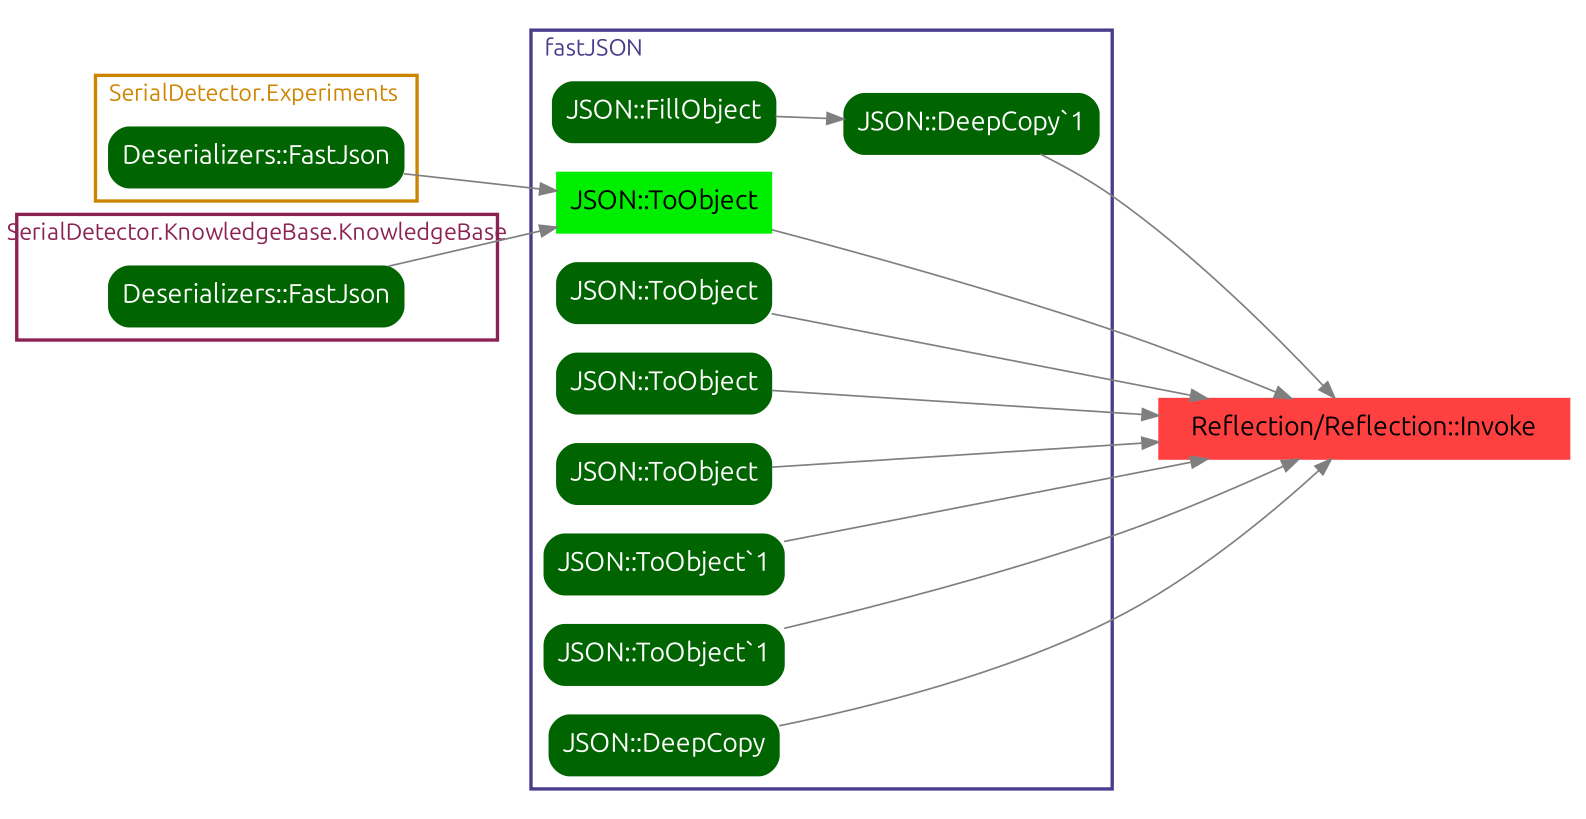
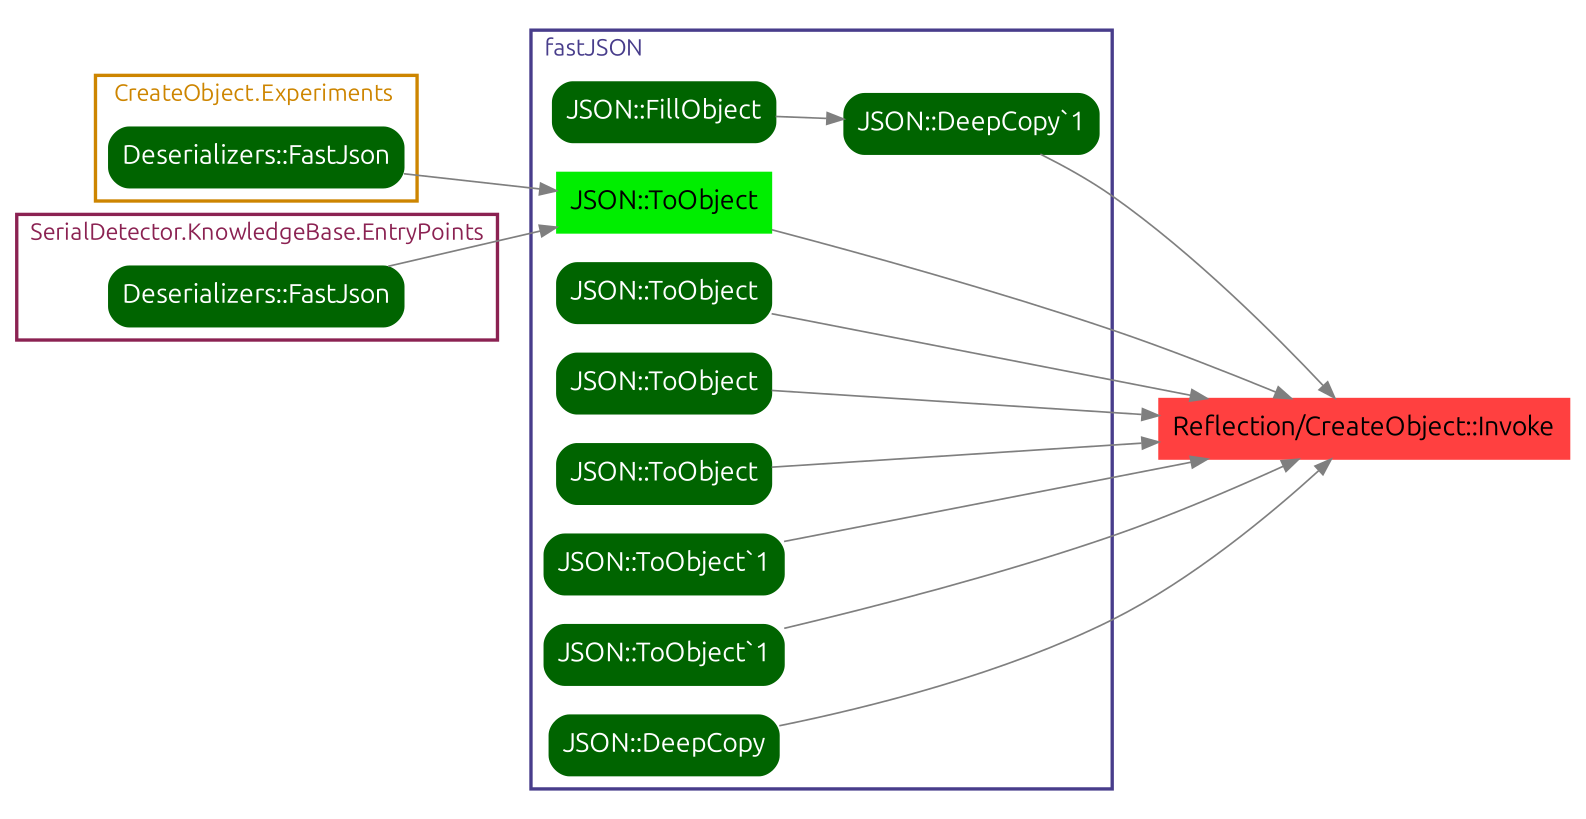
(254, 95) -> (254, 95)
(257, 234) -> (257, 234)
(1364, 429) -> (1364, 429)
